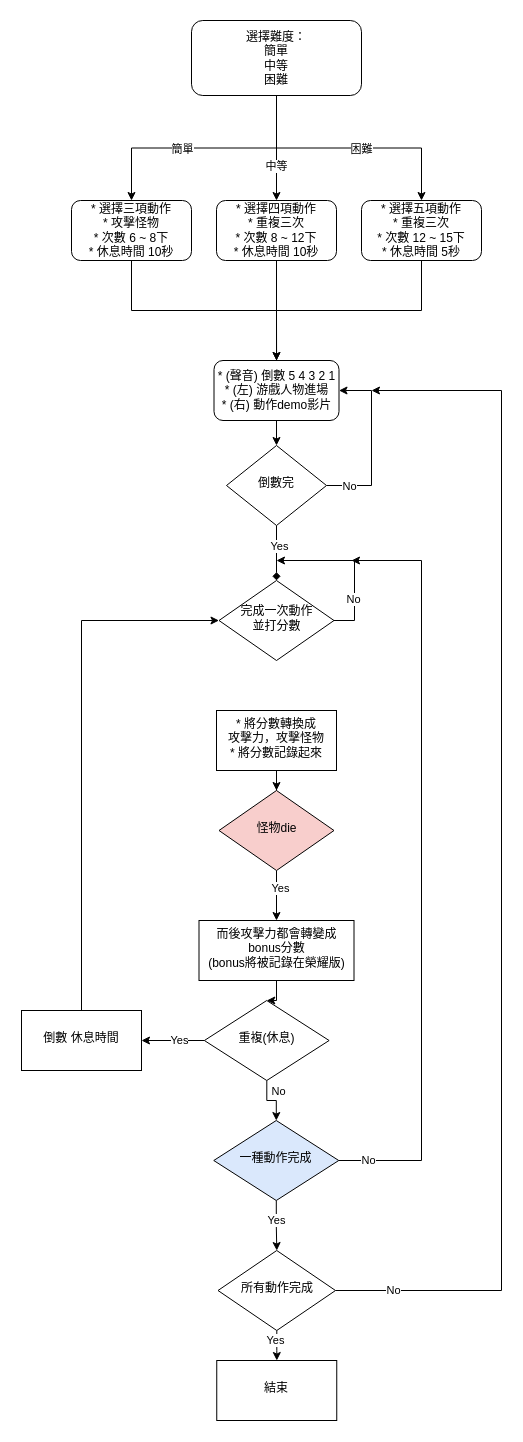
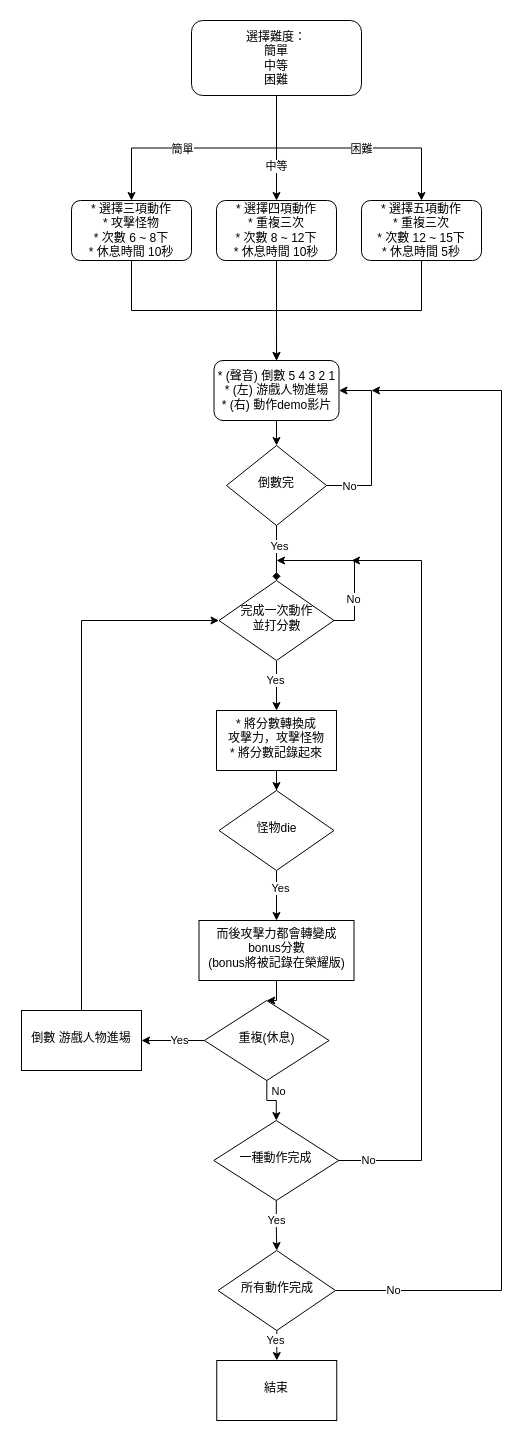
none -> (277, 682)
(277, 831) -> (277, 831)
(82, 1039) -> (82, 1039)
(276, 1161) -> (276, 1161)
